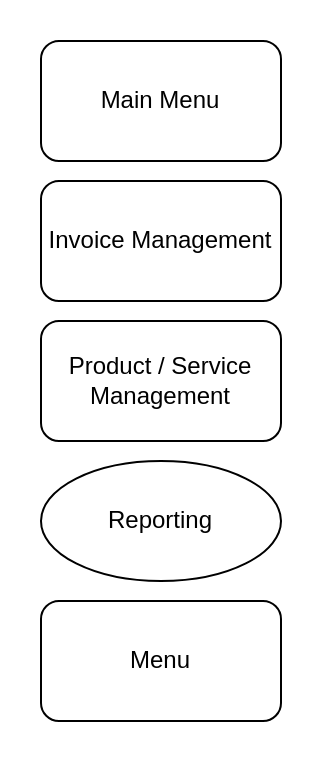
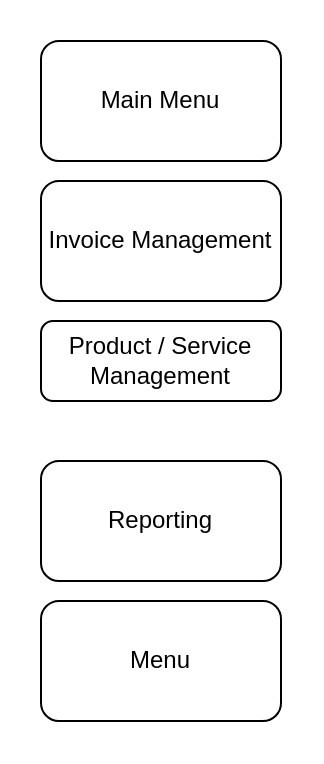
(161, 381) -> (161, 361)
(161, 521) -> (161, 521)
